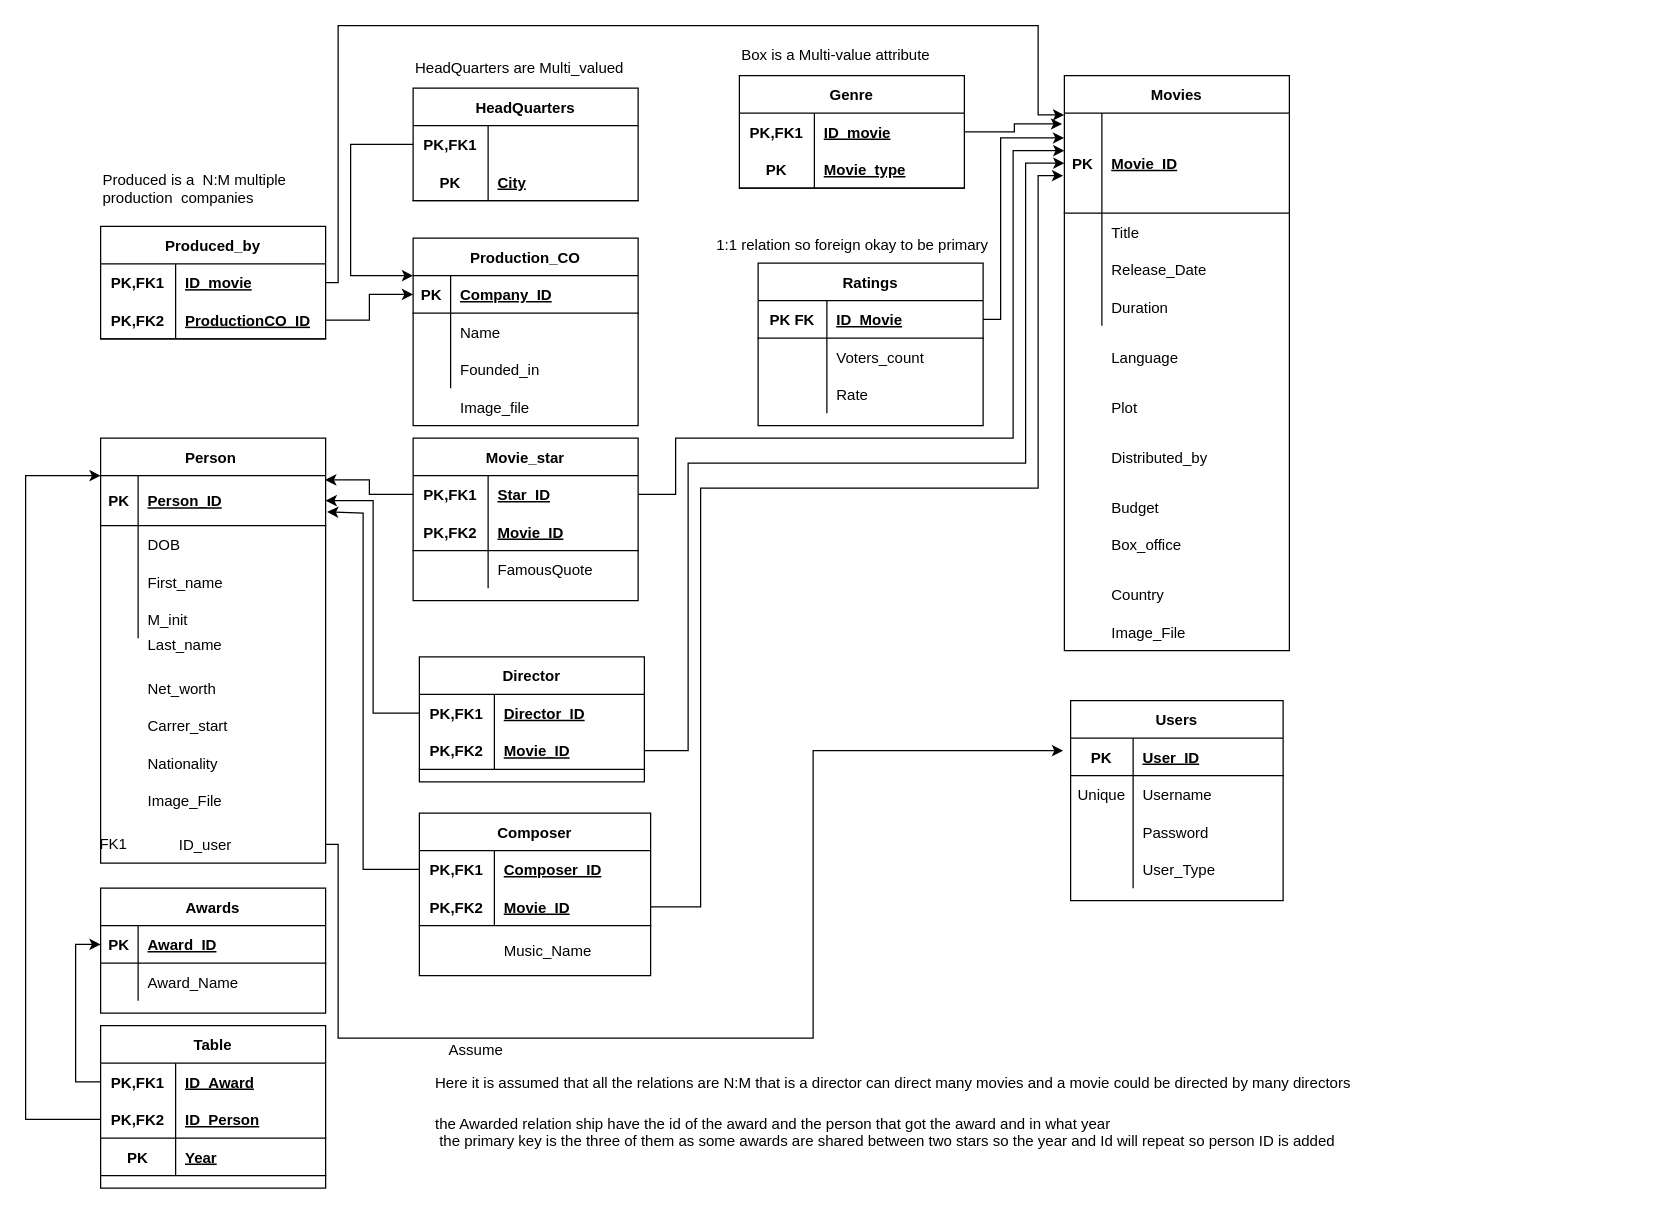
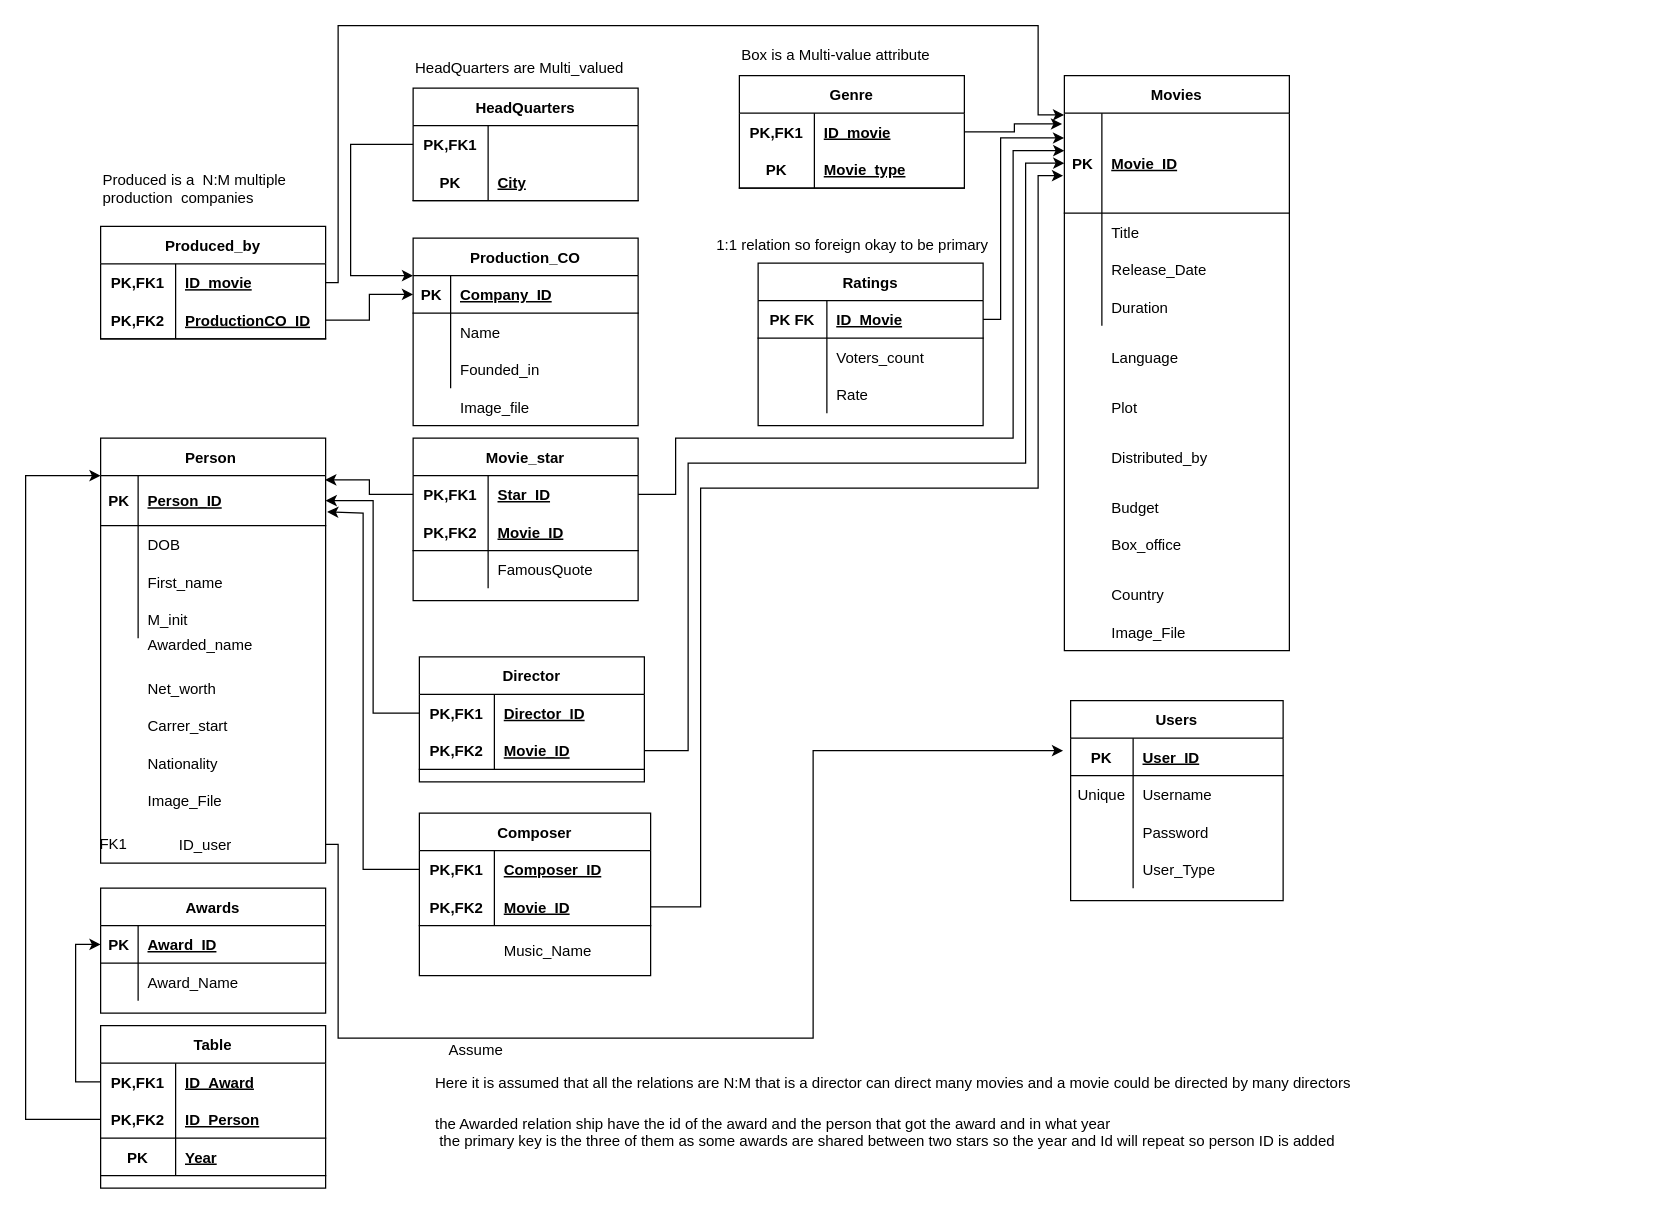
(185, 645) -> (198, 645)
